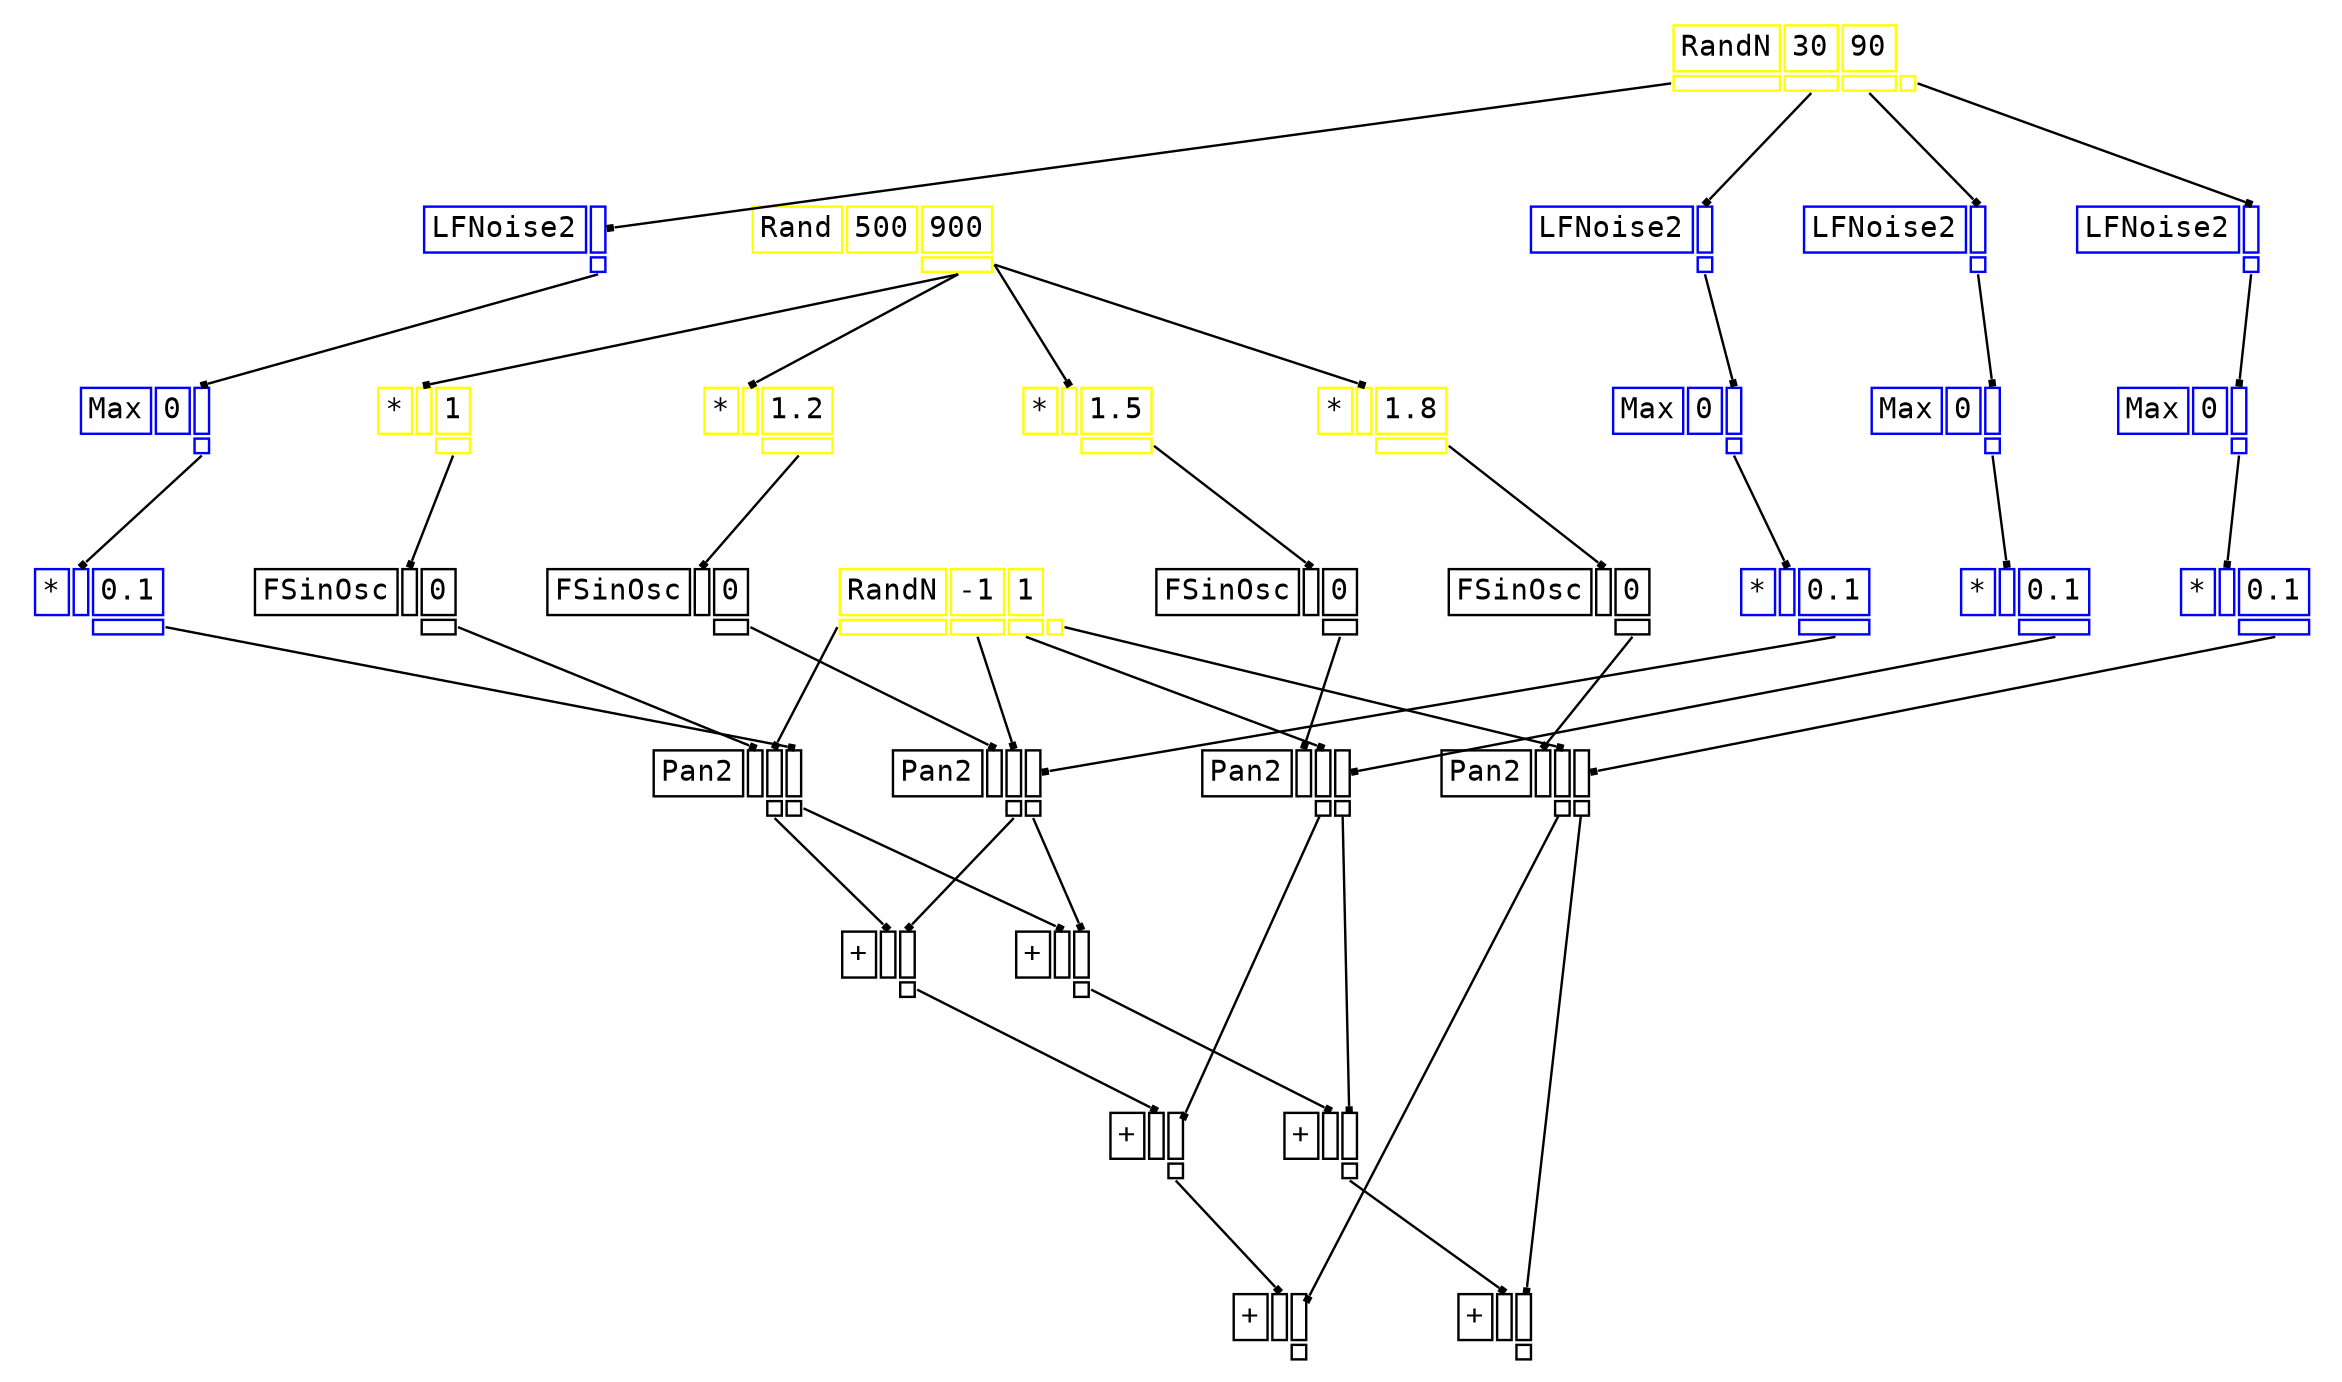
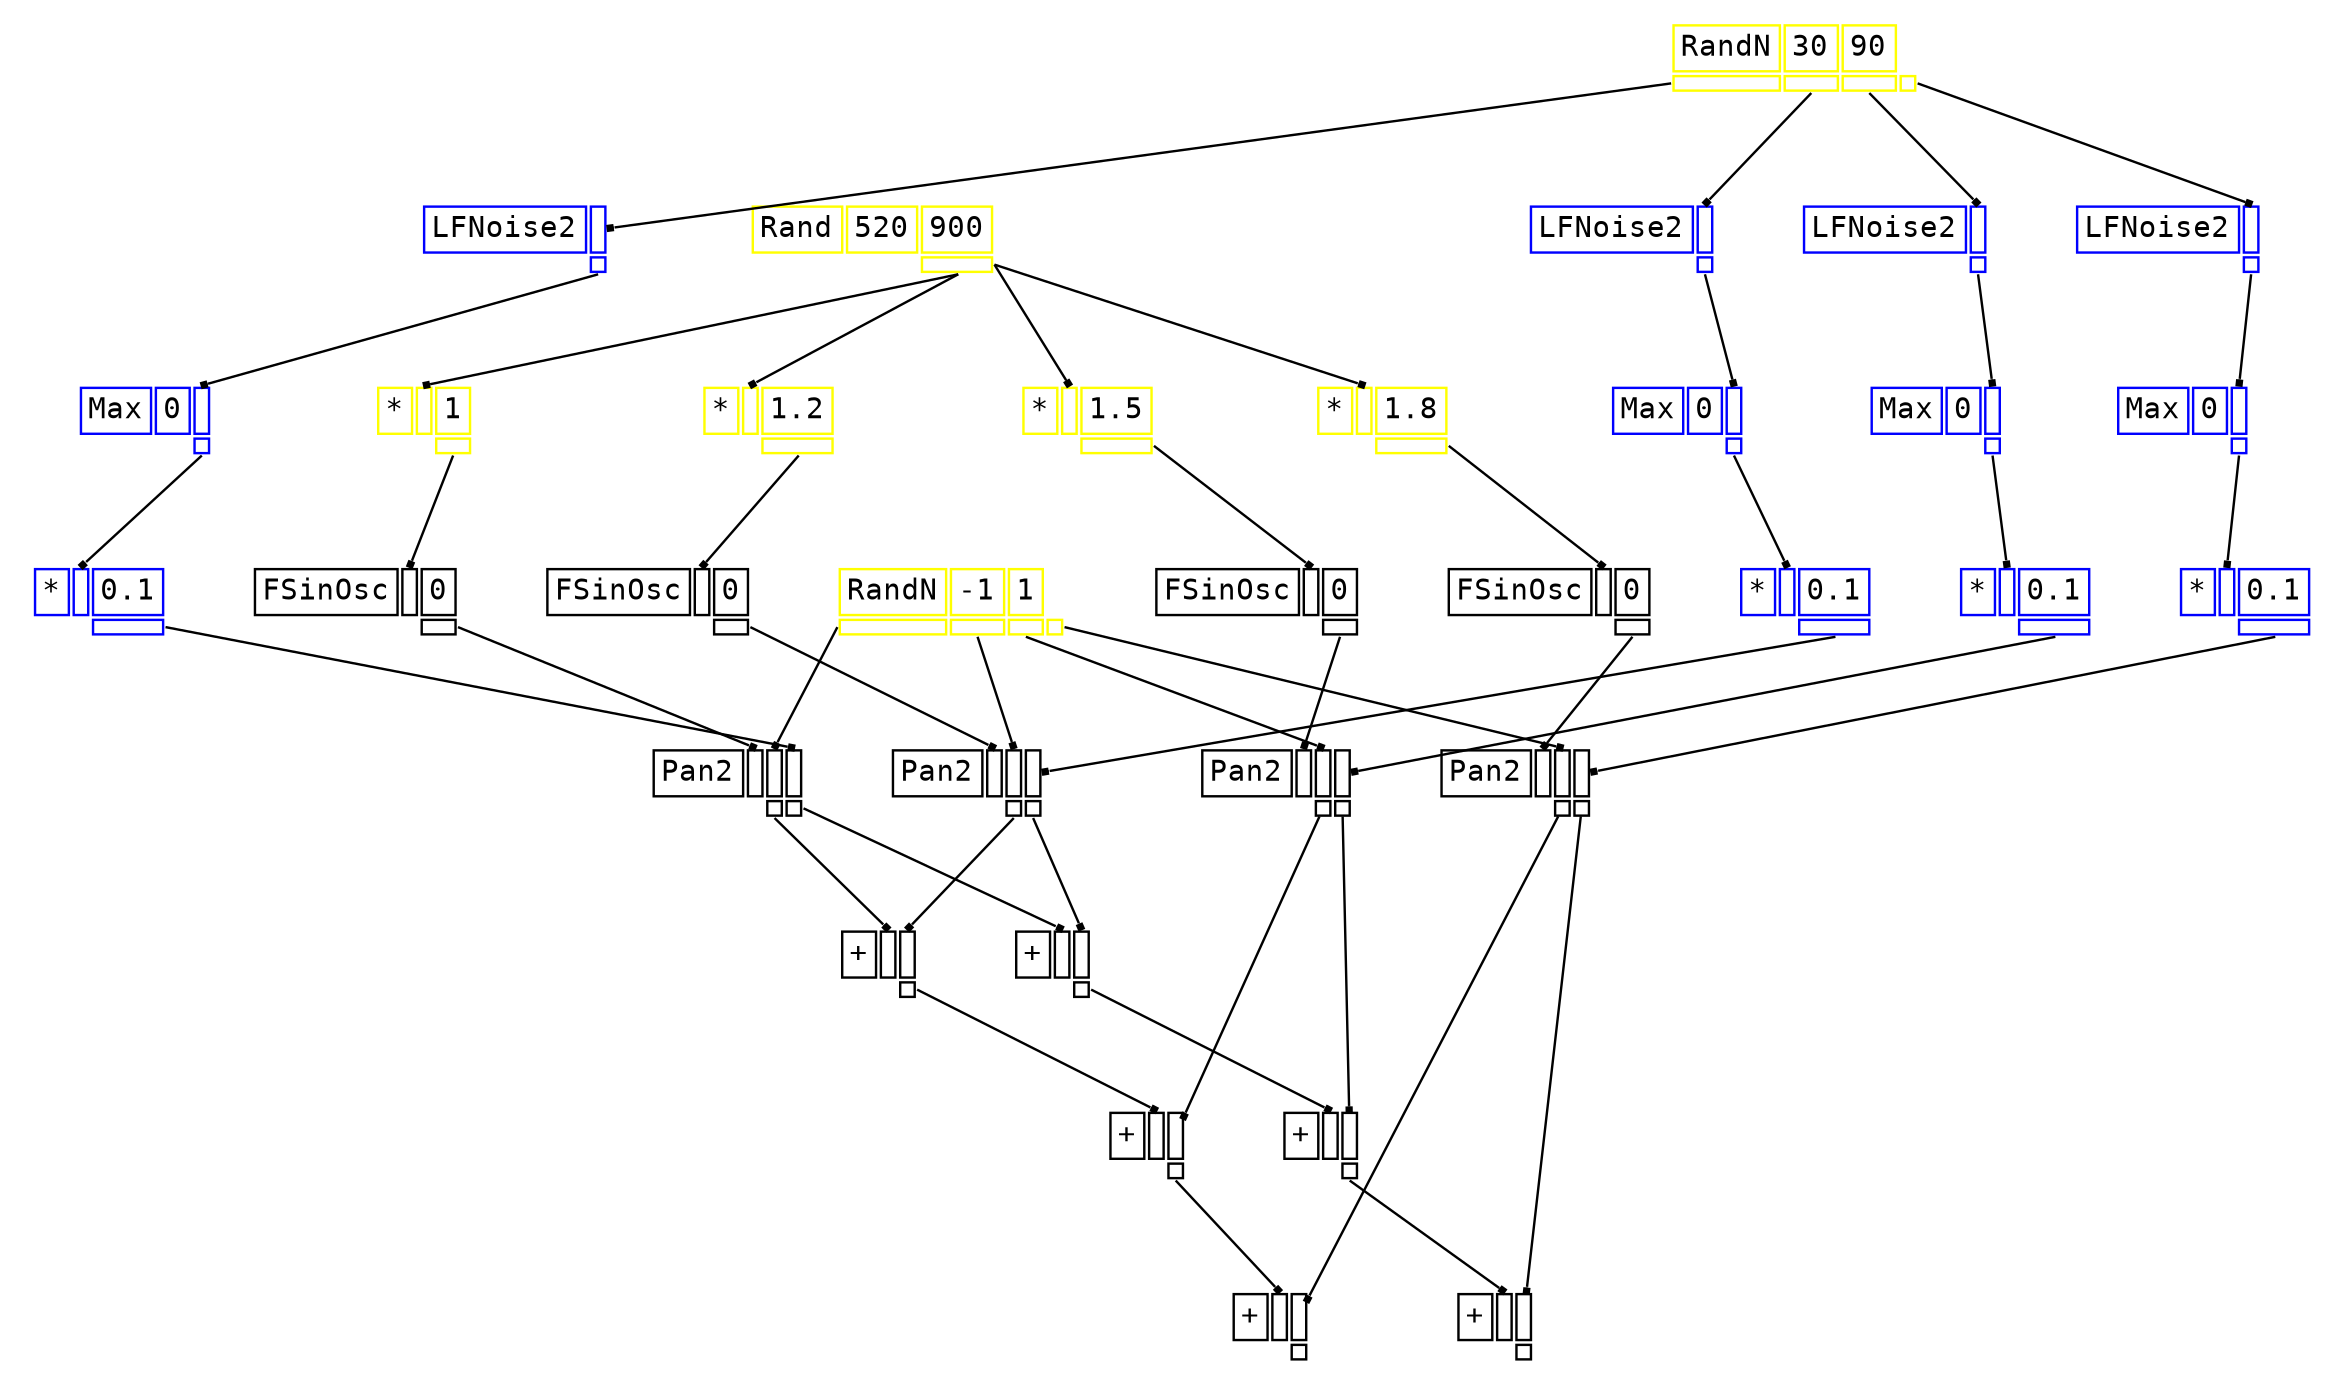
(882, 228) -> (882, 228)
